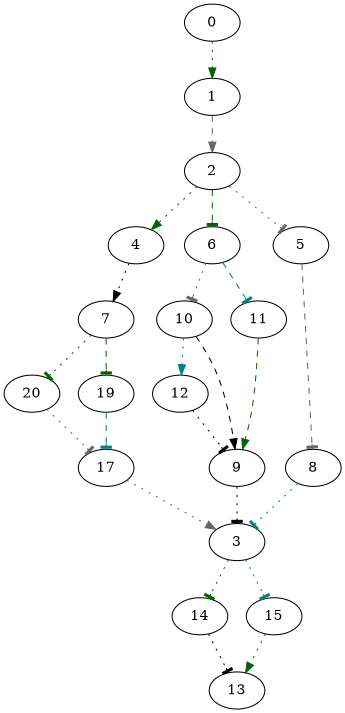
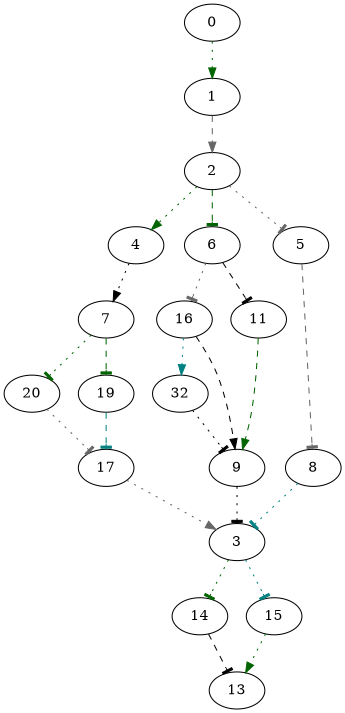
(234, 280) -> (234, 280)
(184, 319) -> (184, 319)
(180, 394) -> (180, 394)
(217, 651) -> (217, 651)
